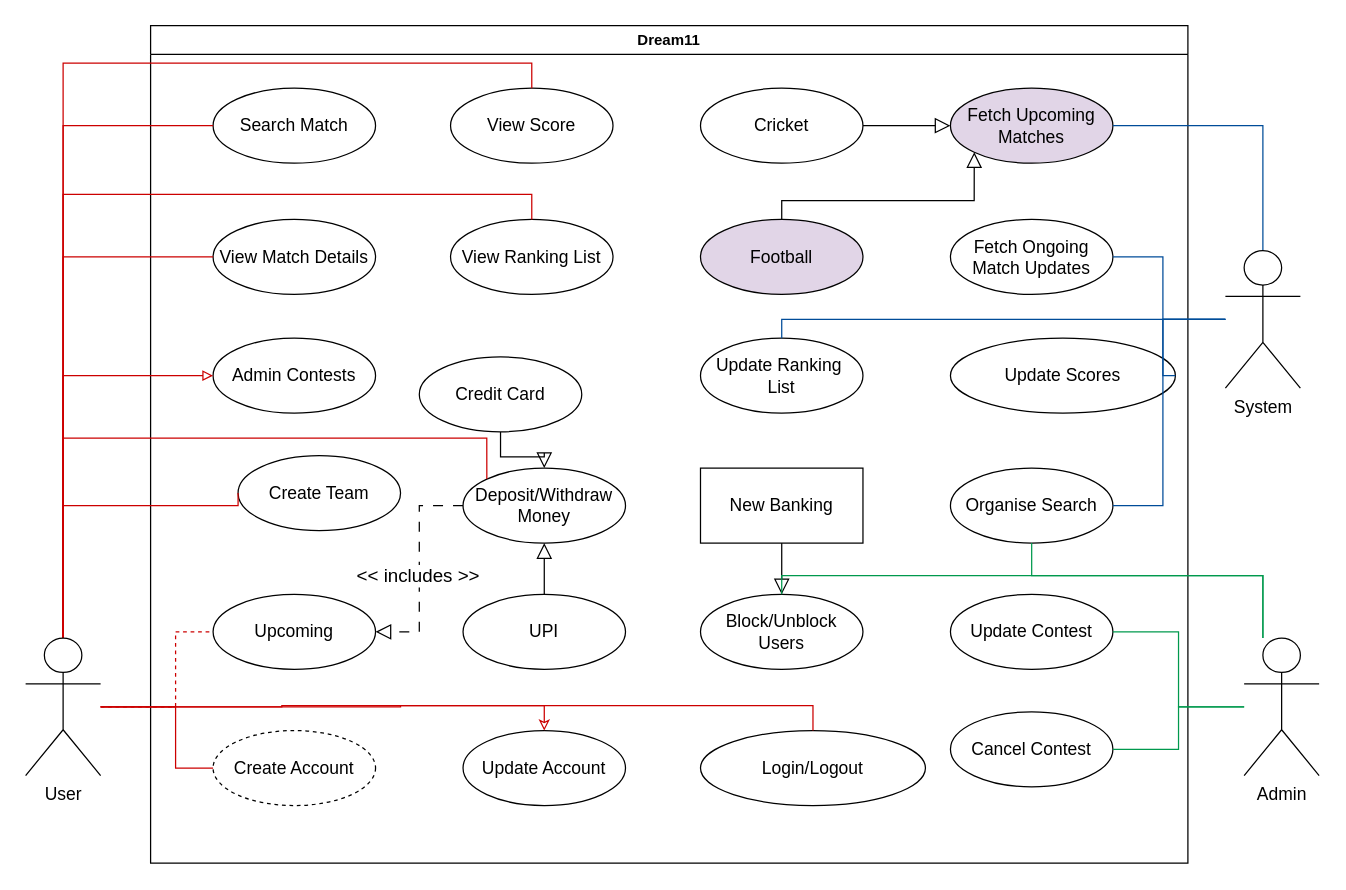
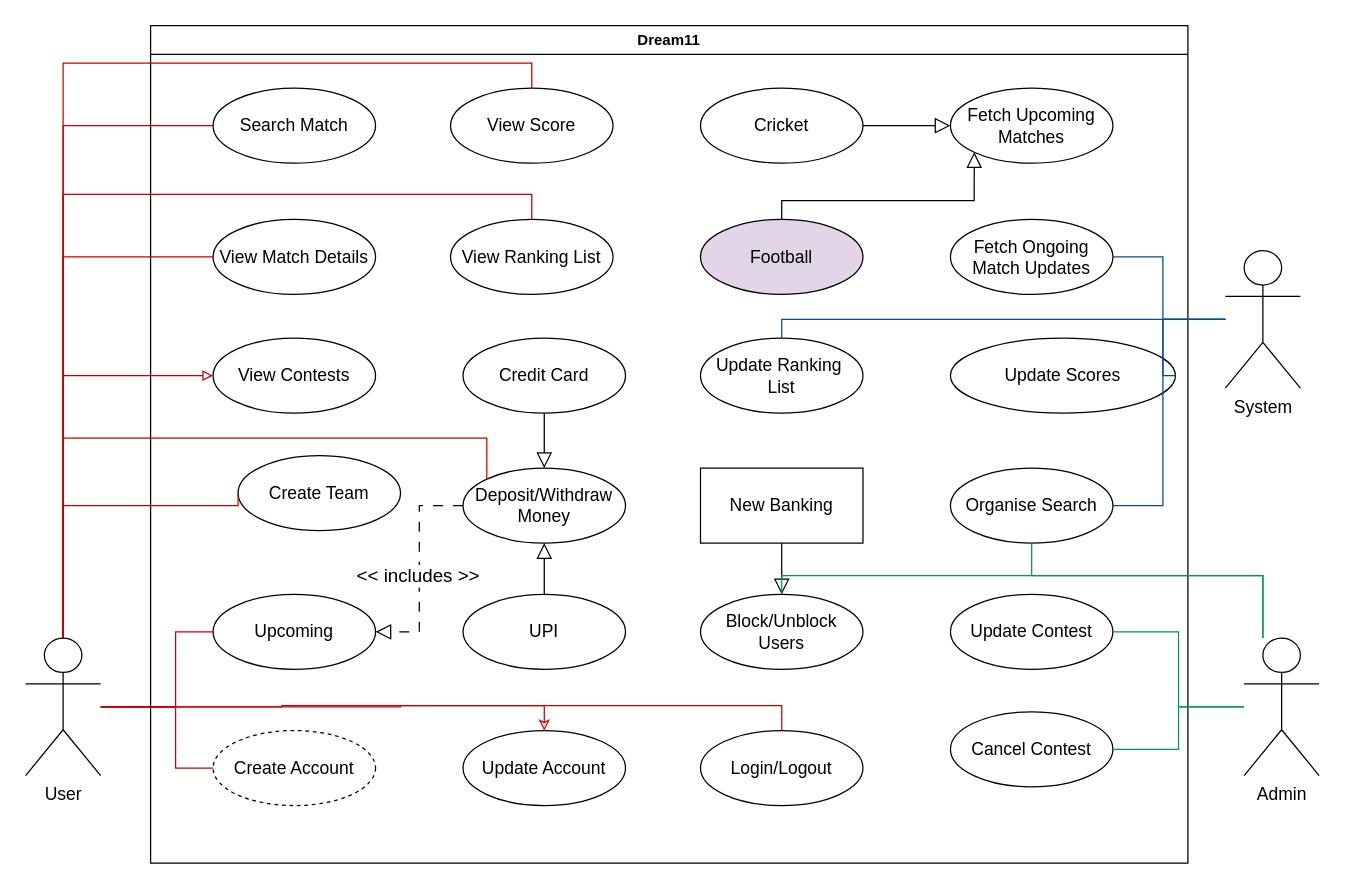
(1032, 126) -> (1032, 126)
(1251, 126) -> none
(294, 376) -> (294, 376)
(501, 394) -> (544, 376)
(176, 650) -> (176, 650)
(813, 768) -> (782, 768)
